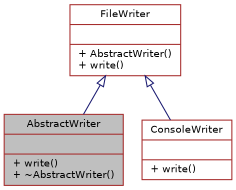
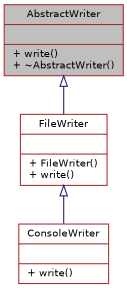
(125, 54) -> (64, 163)
(92, 100) -> (64, 100)
